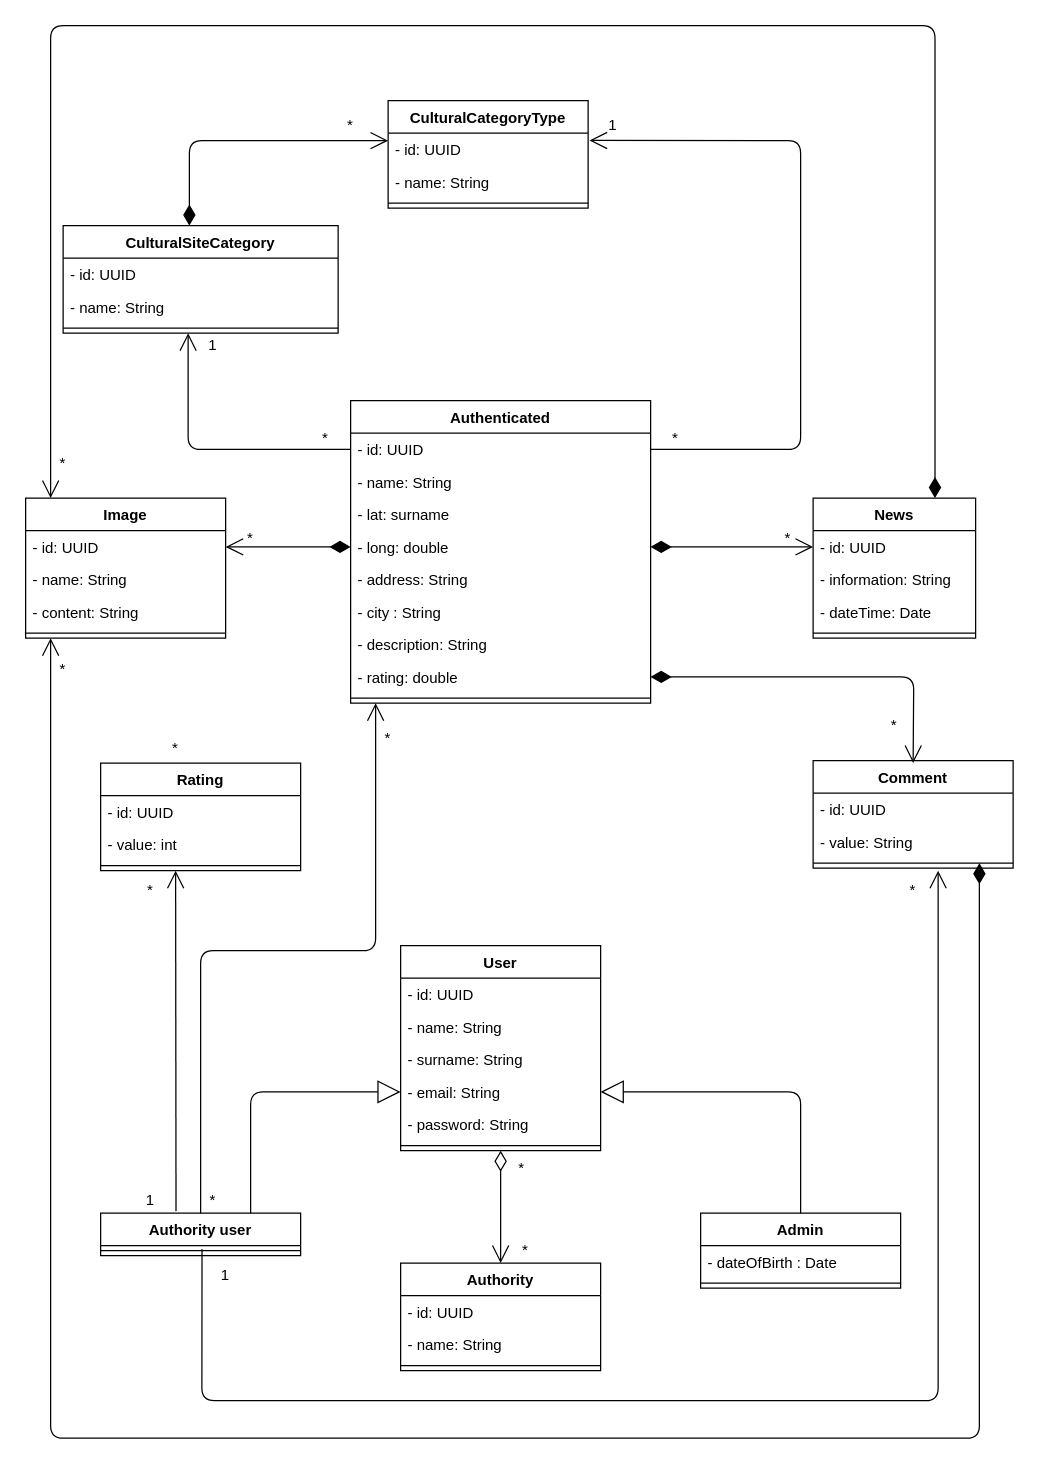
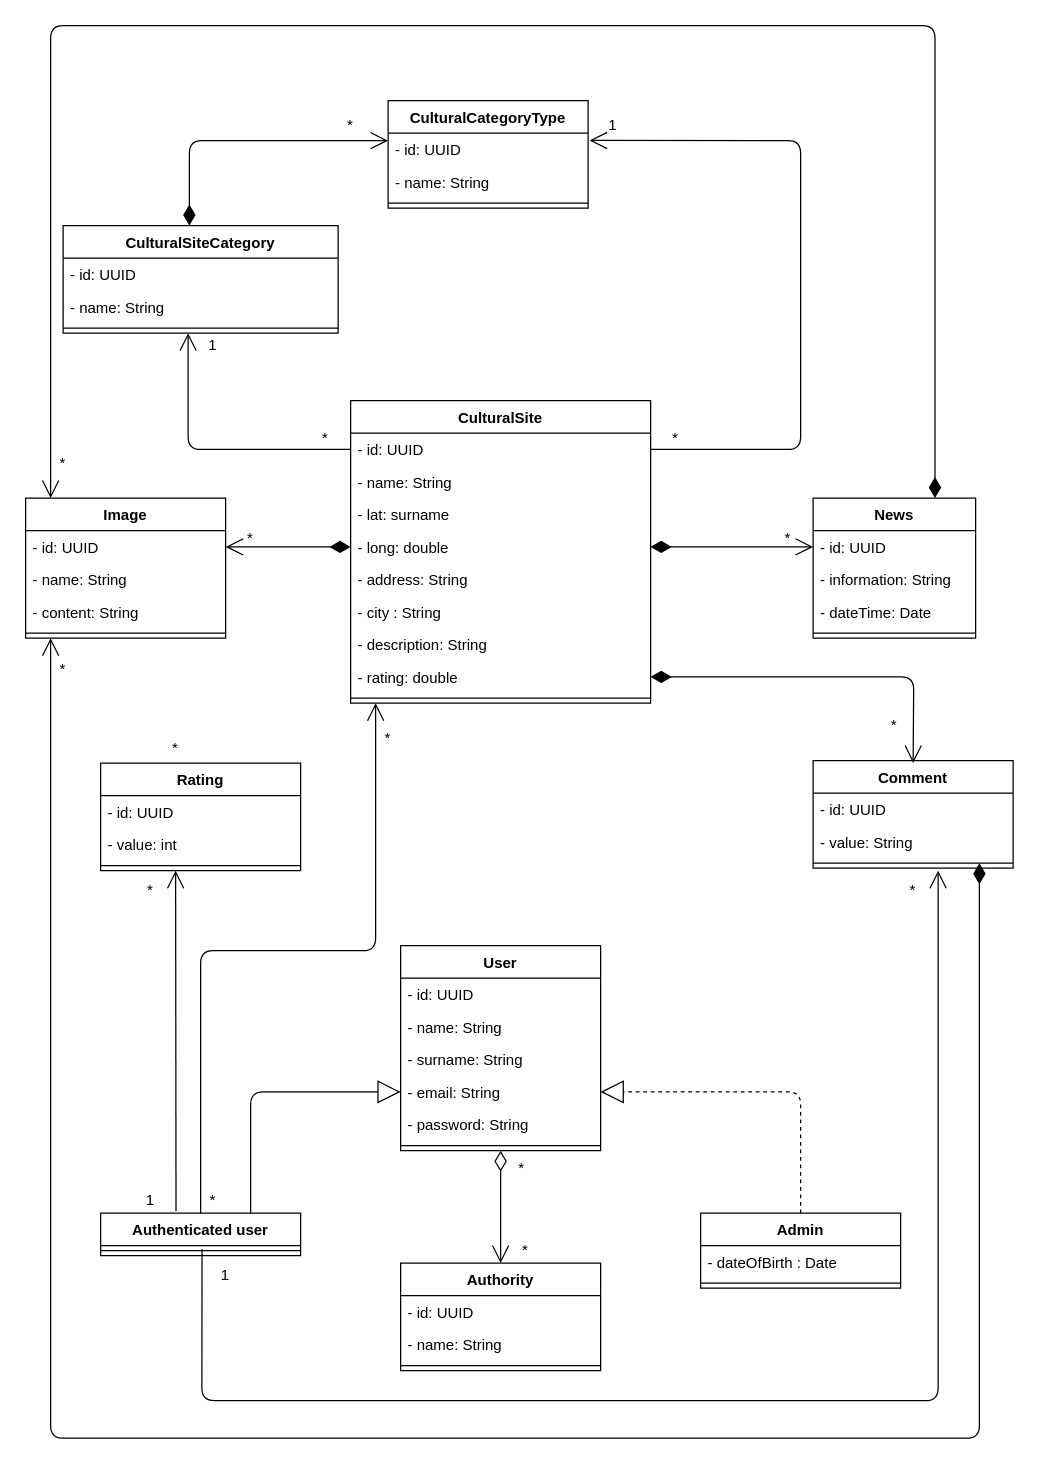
(500, 418) -> (500, 418)
(766, 1092) -> (766, 1092)
(200, 1230) -> (200, 1230)
